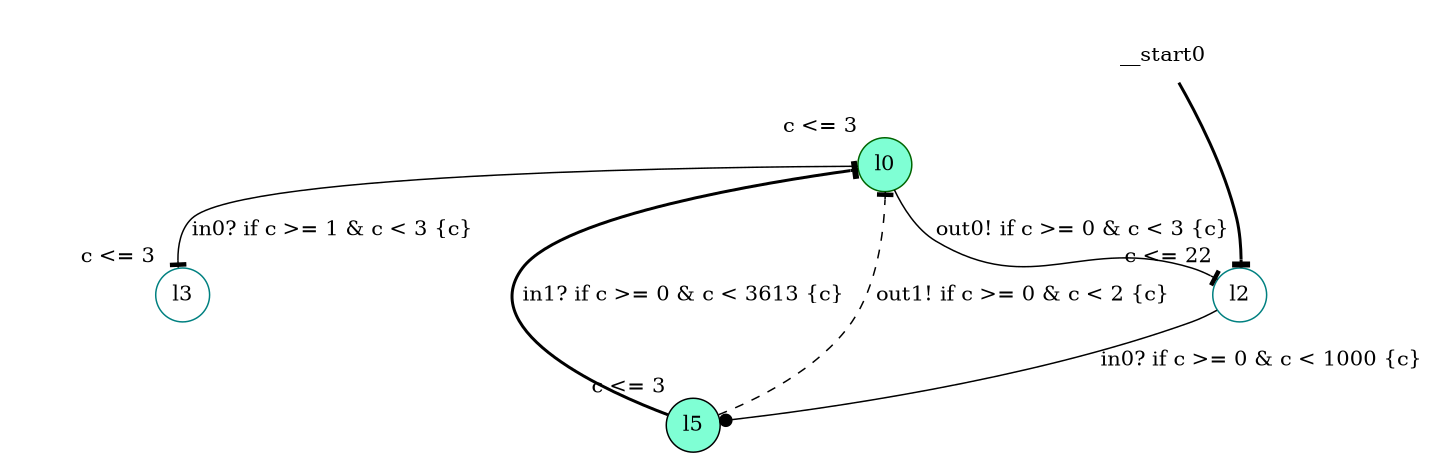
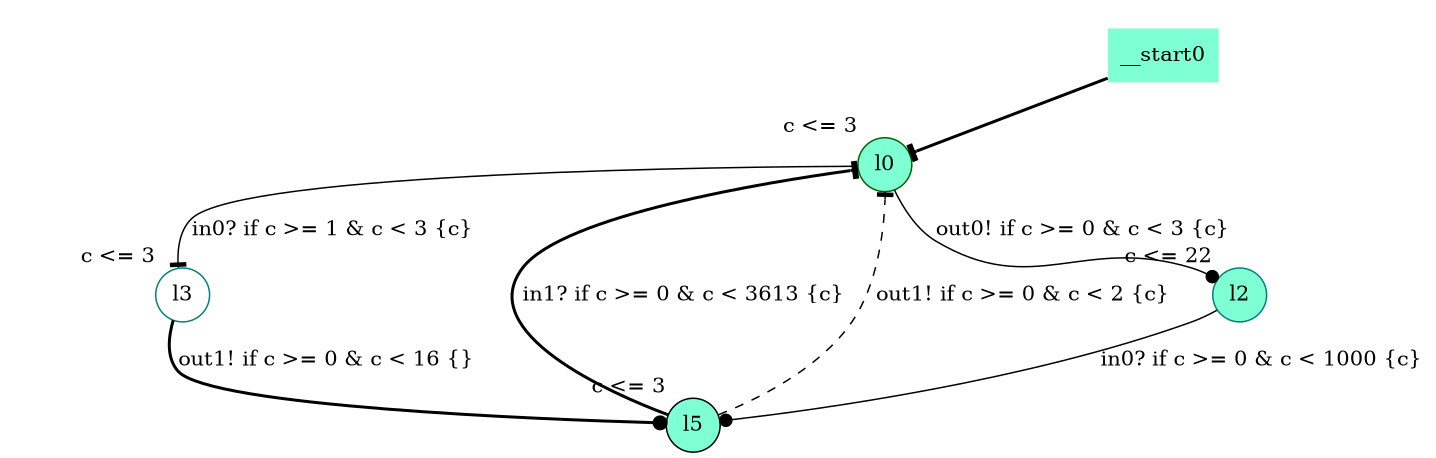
(1163, 55) -> (1163, 55)
(1220, 168) -> (1012, 115)
(1039, 266) -> (1039, 266)
(1240, 295) -> (1240, 295)
none -> (387, 409)
